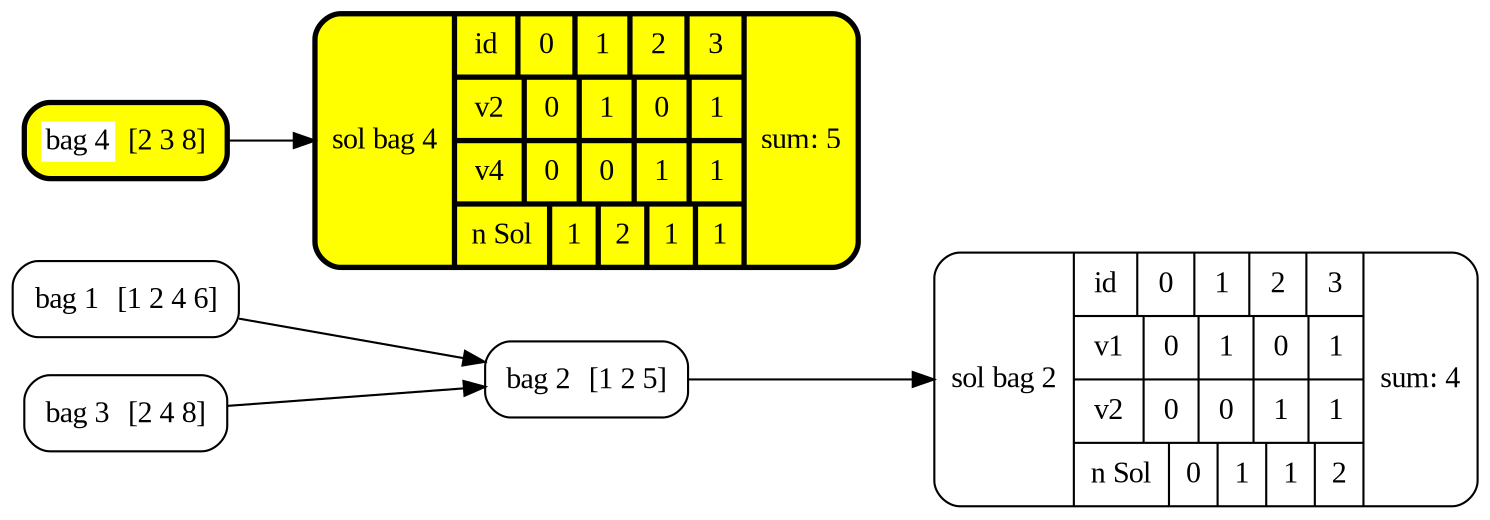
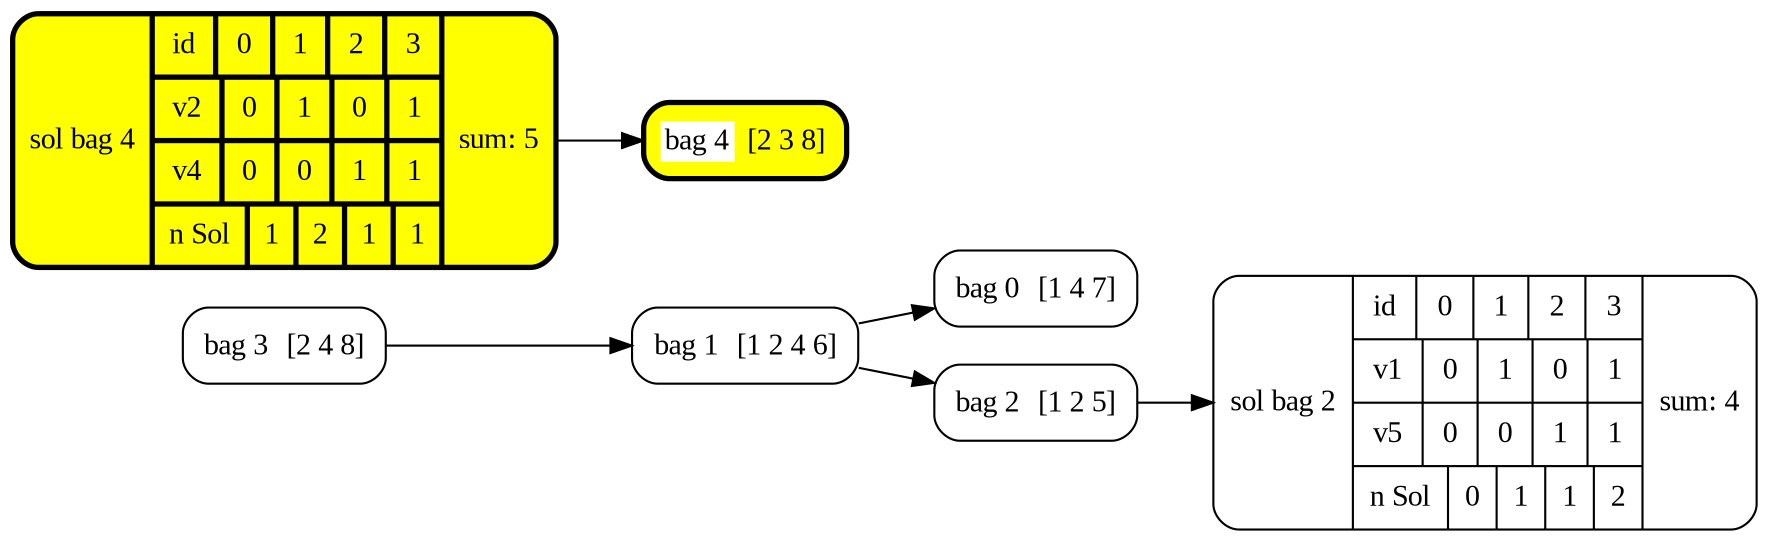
(260, 141) -> (589, 141)
none -> (1036, 289)
(346, 397) -> (498, 346)
(1109, 410) -> (1388, 433)
